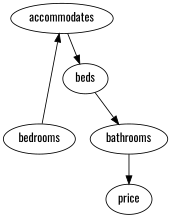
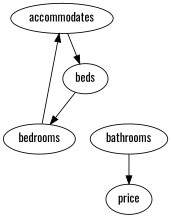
(104, 105) -> (66, 105)
